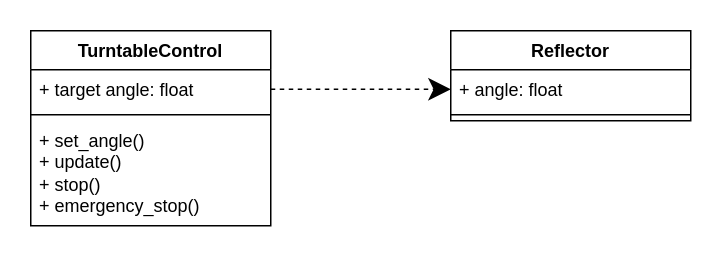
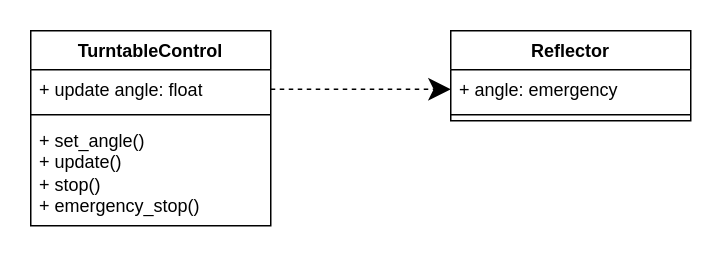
(132, 91) -> (132, 91)
(519, 91) -> (541, 91)
